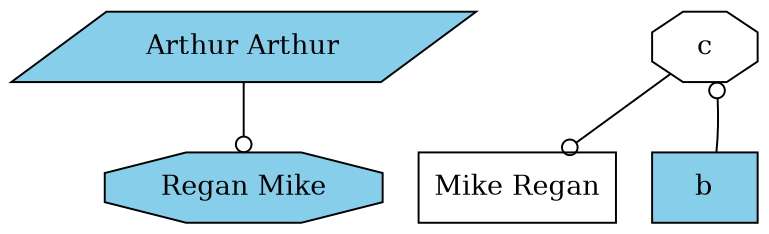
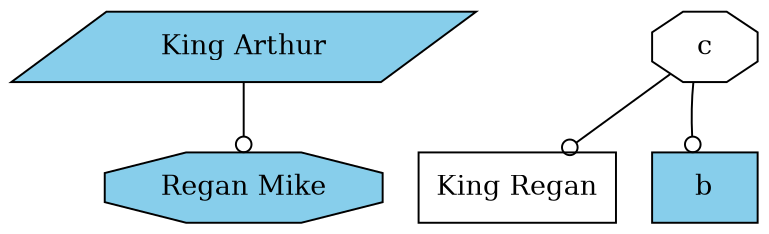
(244, 47) -> (244, 47)
(718, 125) -> (692, 110)
(517, 188) -> (517, 188)
